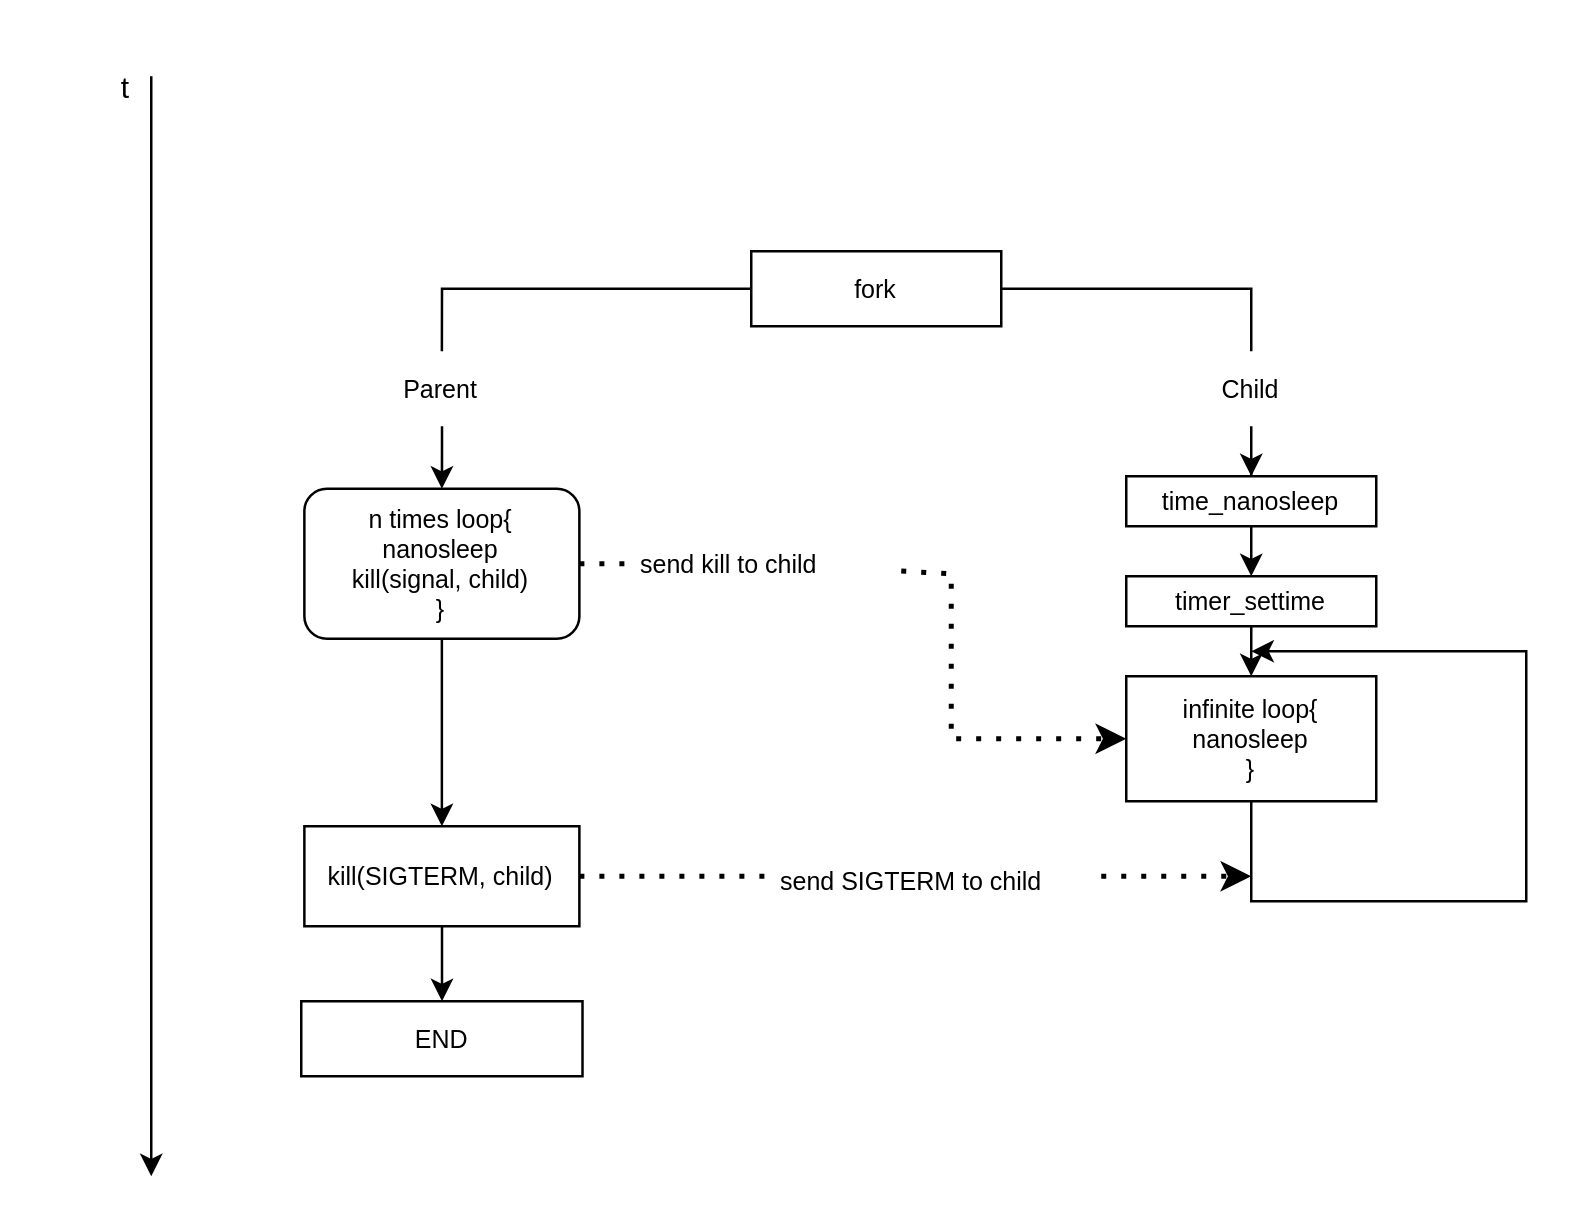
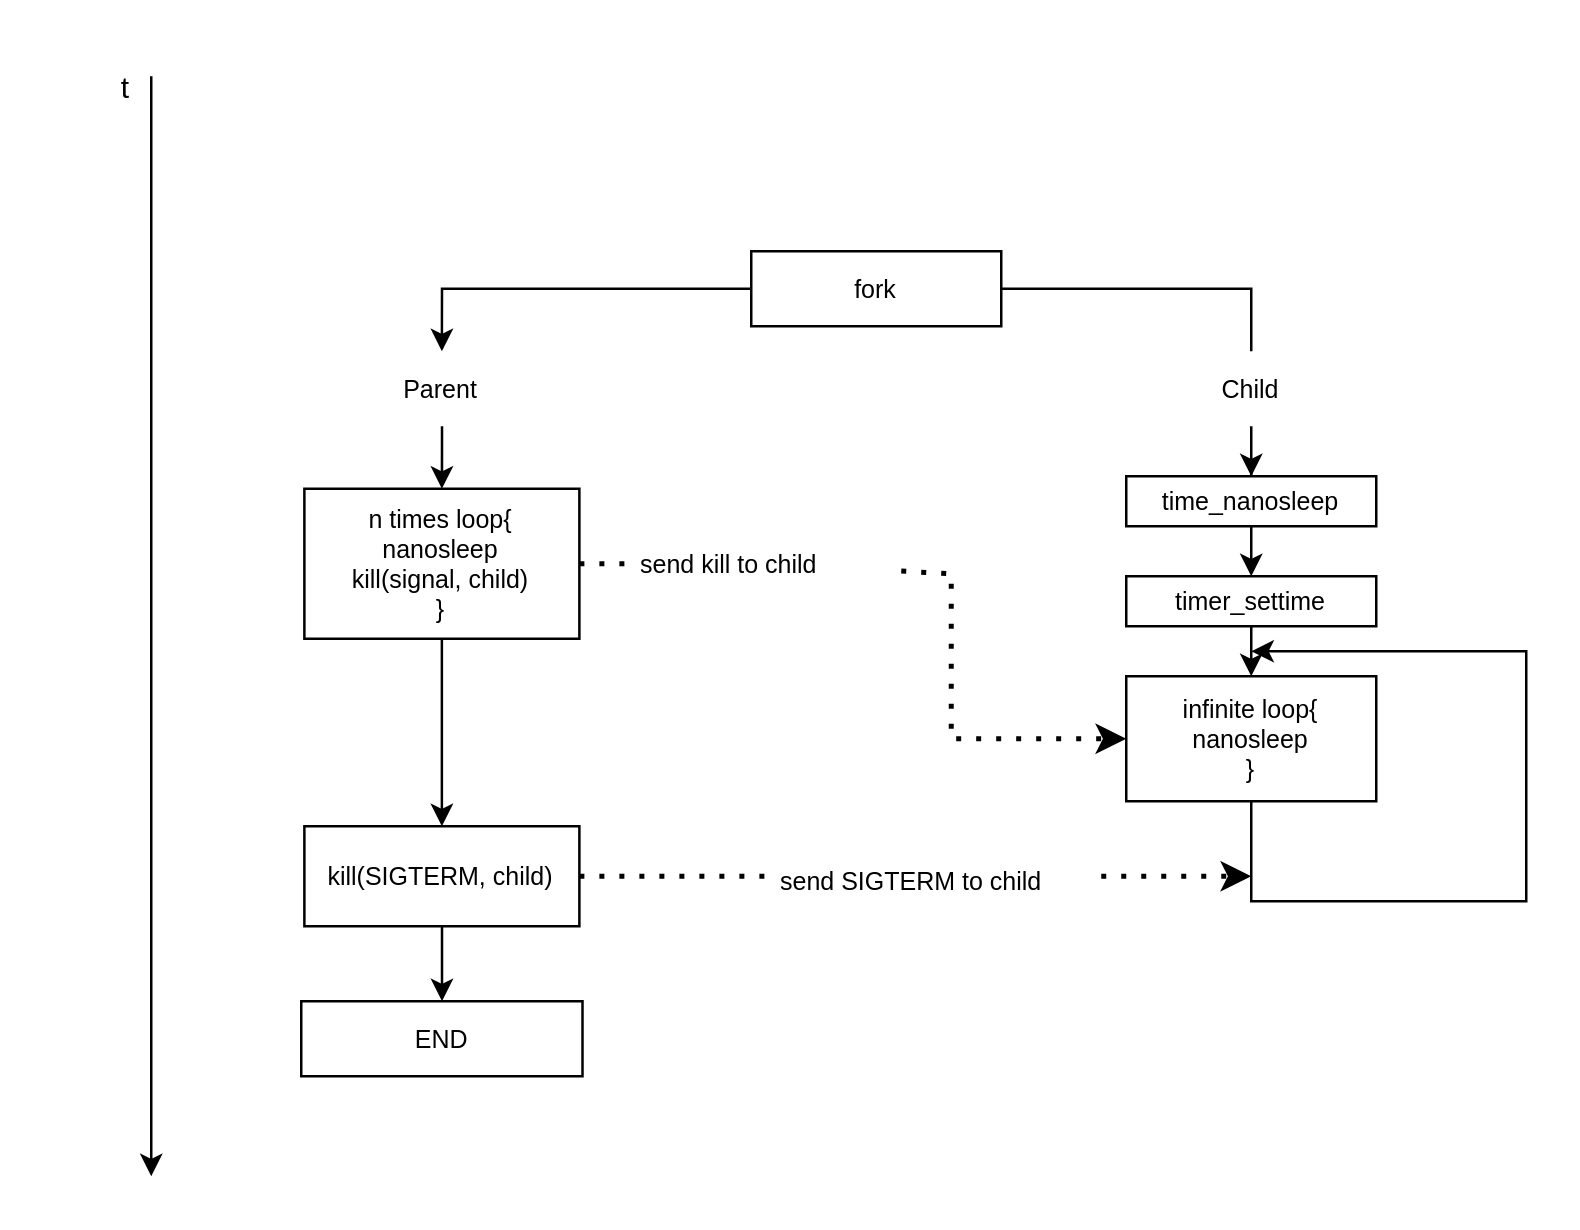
(442, 341) -> (442, 333)
(442, 564) -> (442, 564)
